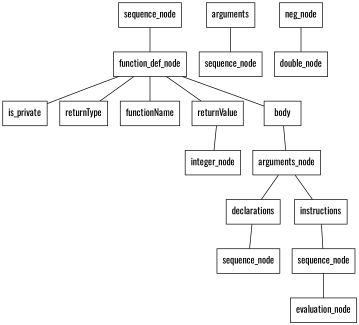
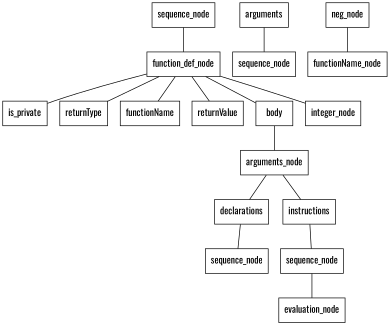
(301, 64) -> (347, 64)
(215, 138) -> (263, 90)
